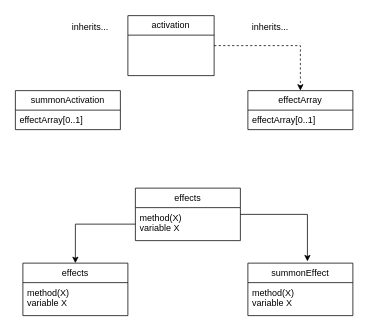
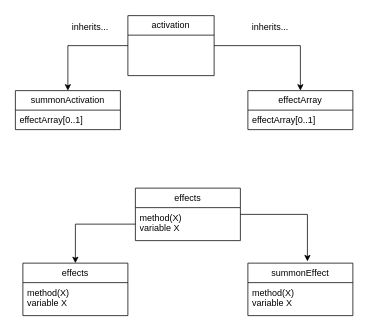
none -> (97, 45)
(277, 45) -> (277, 45)
